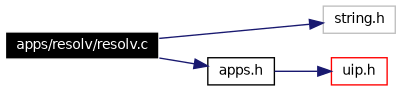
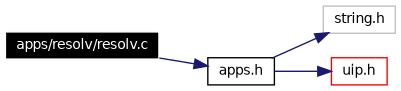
(234, 31) -> (294, 48)
